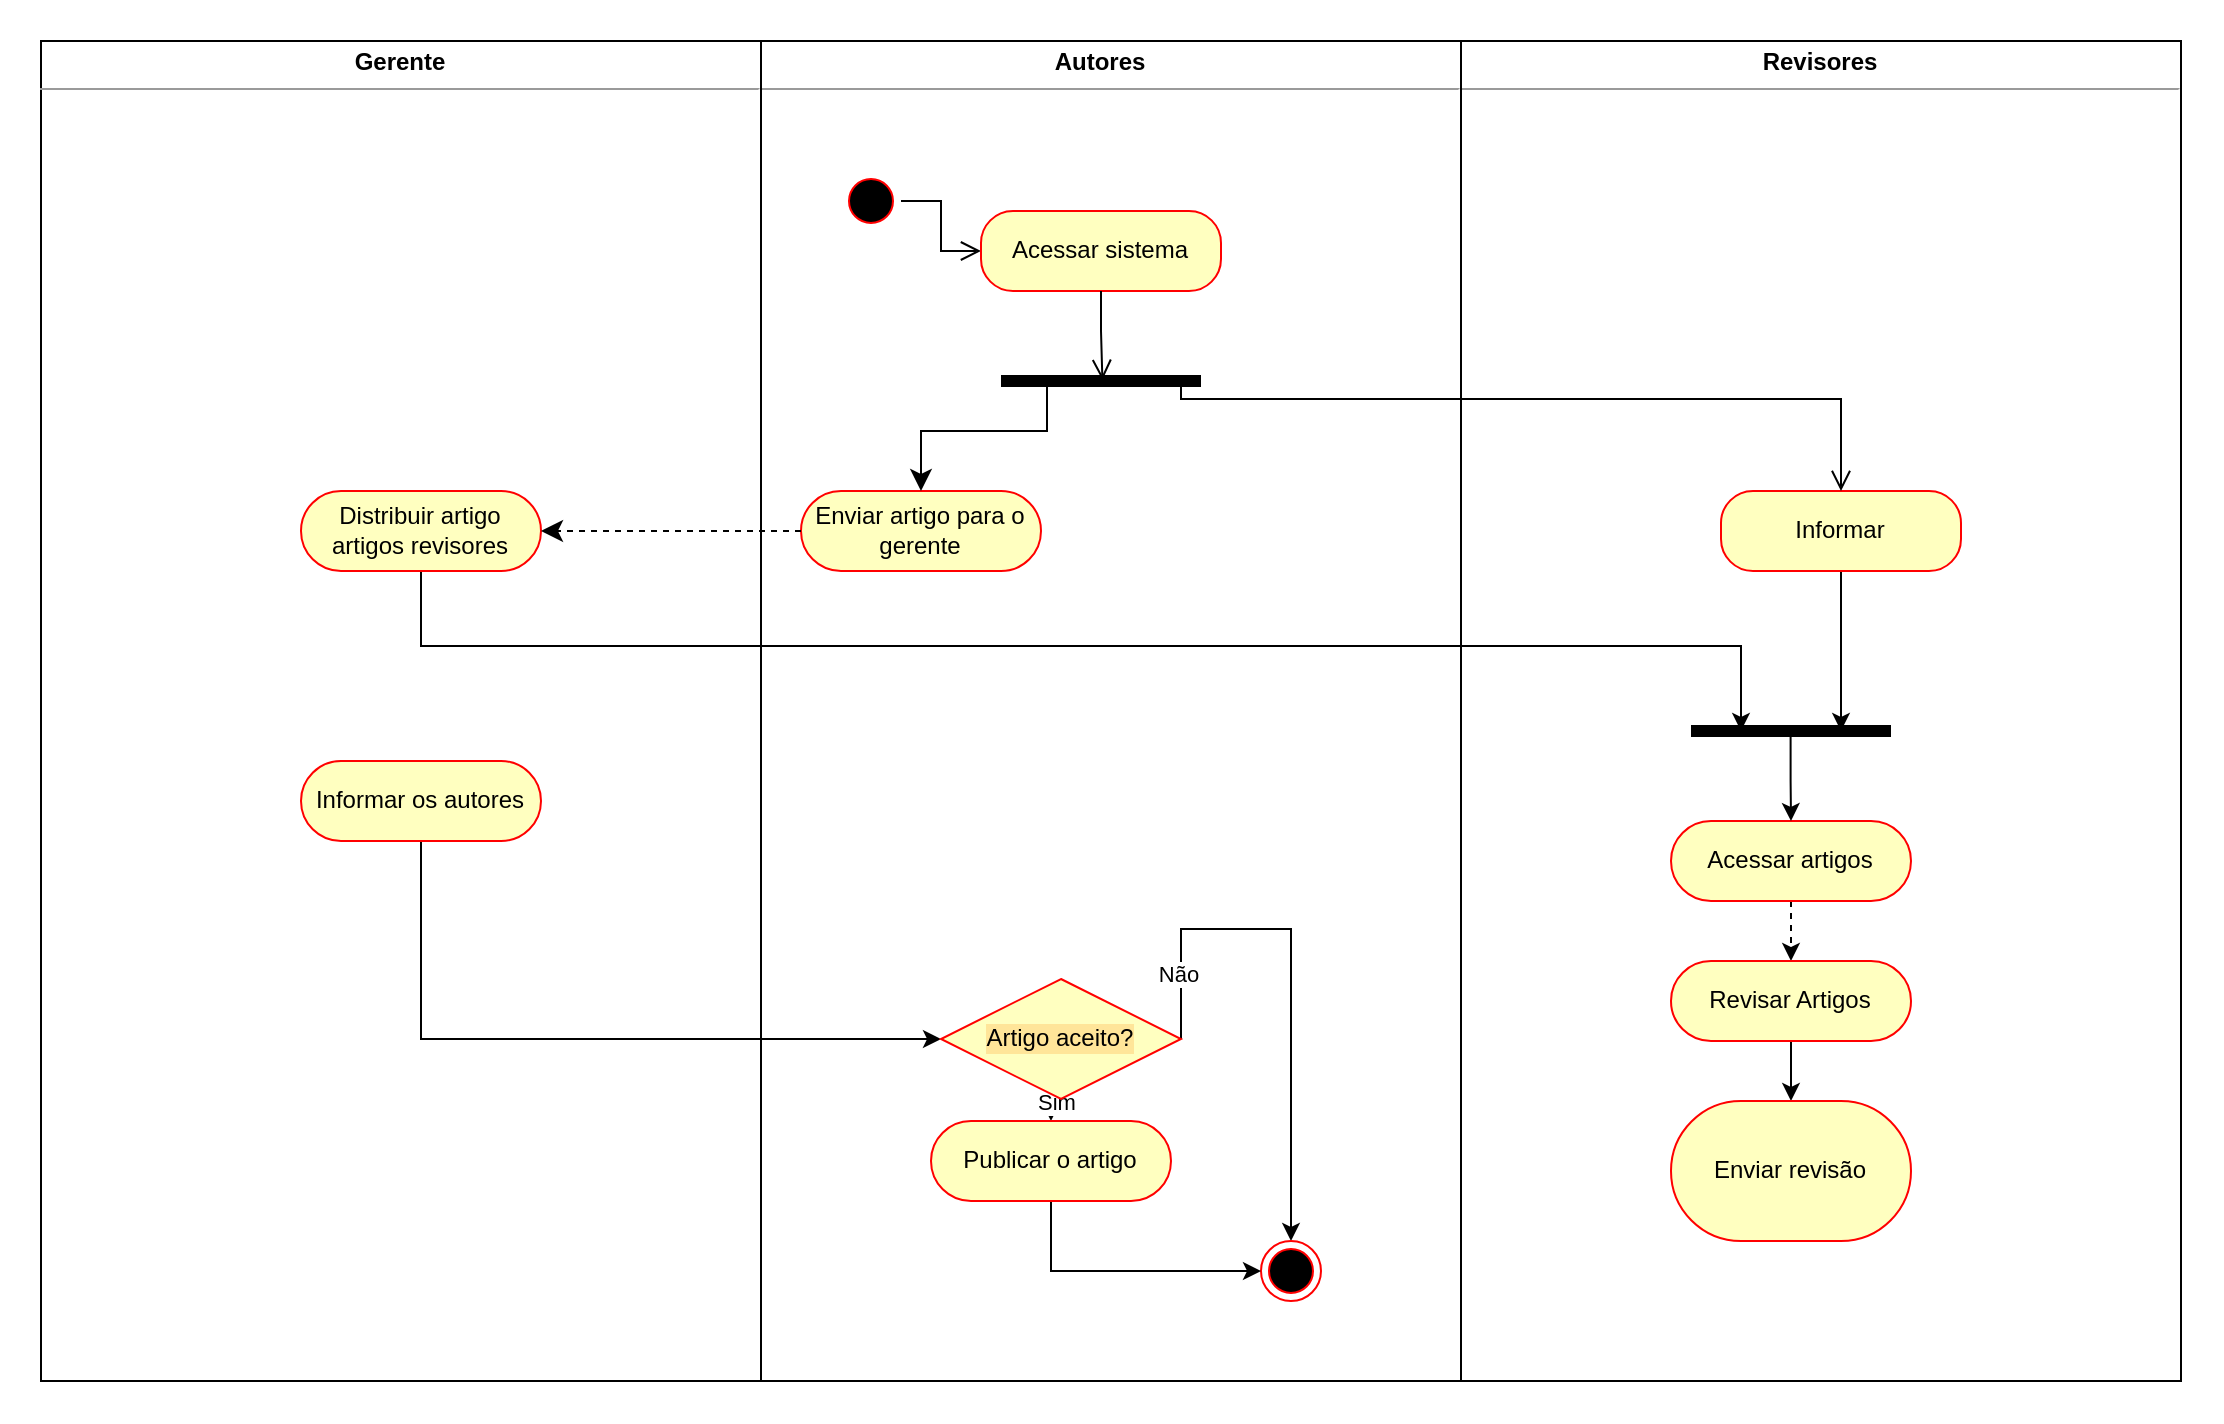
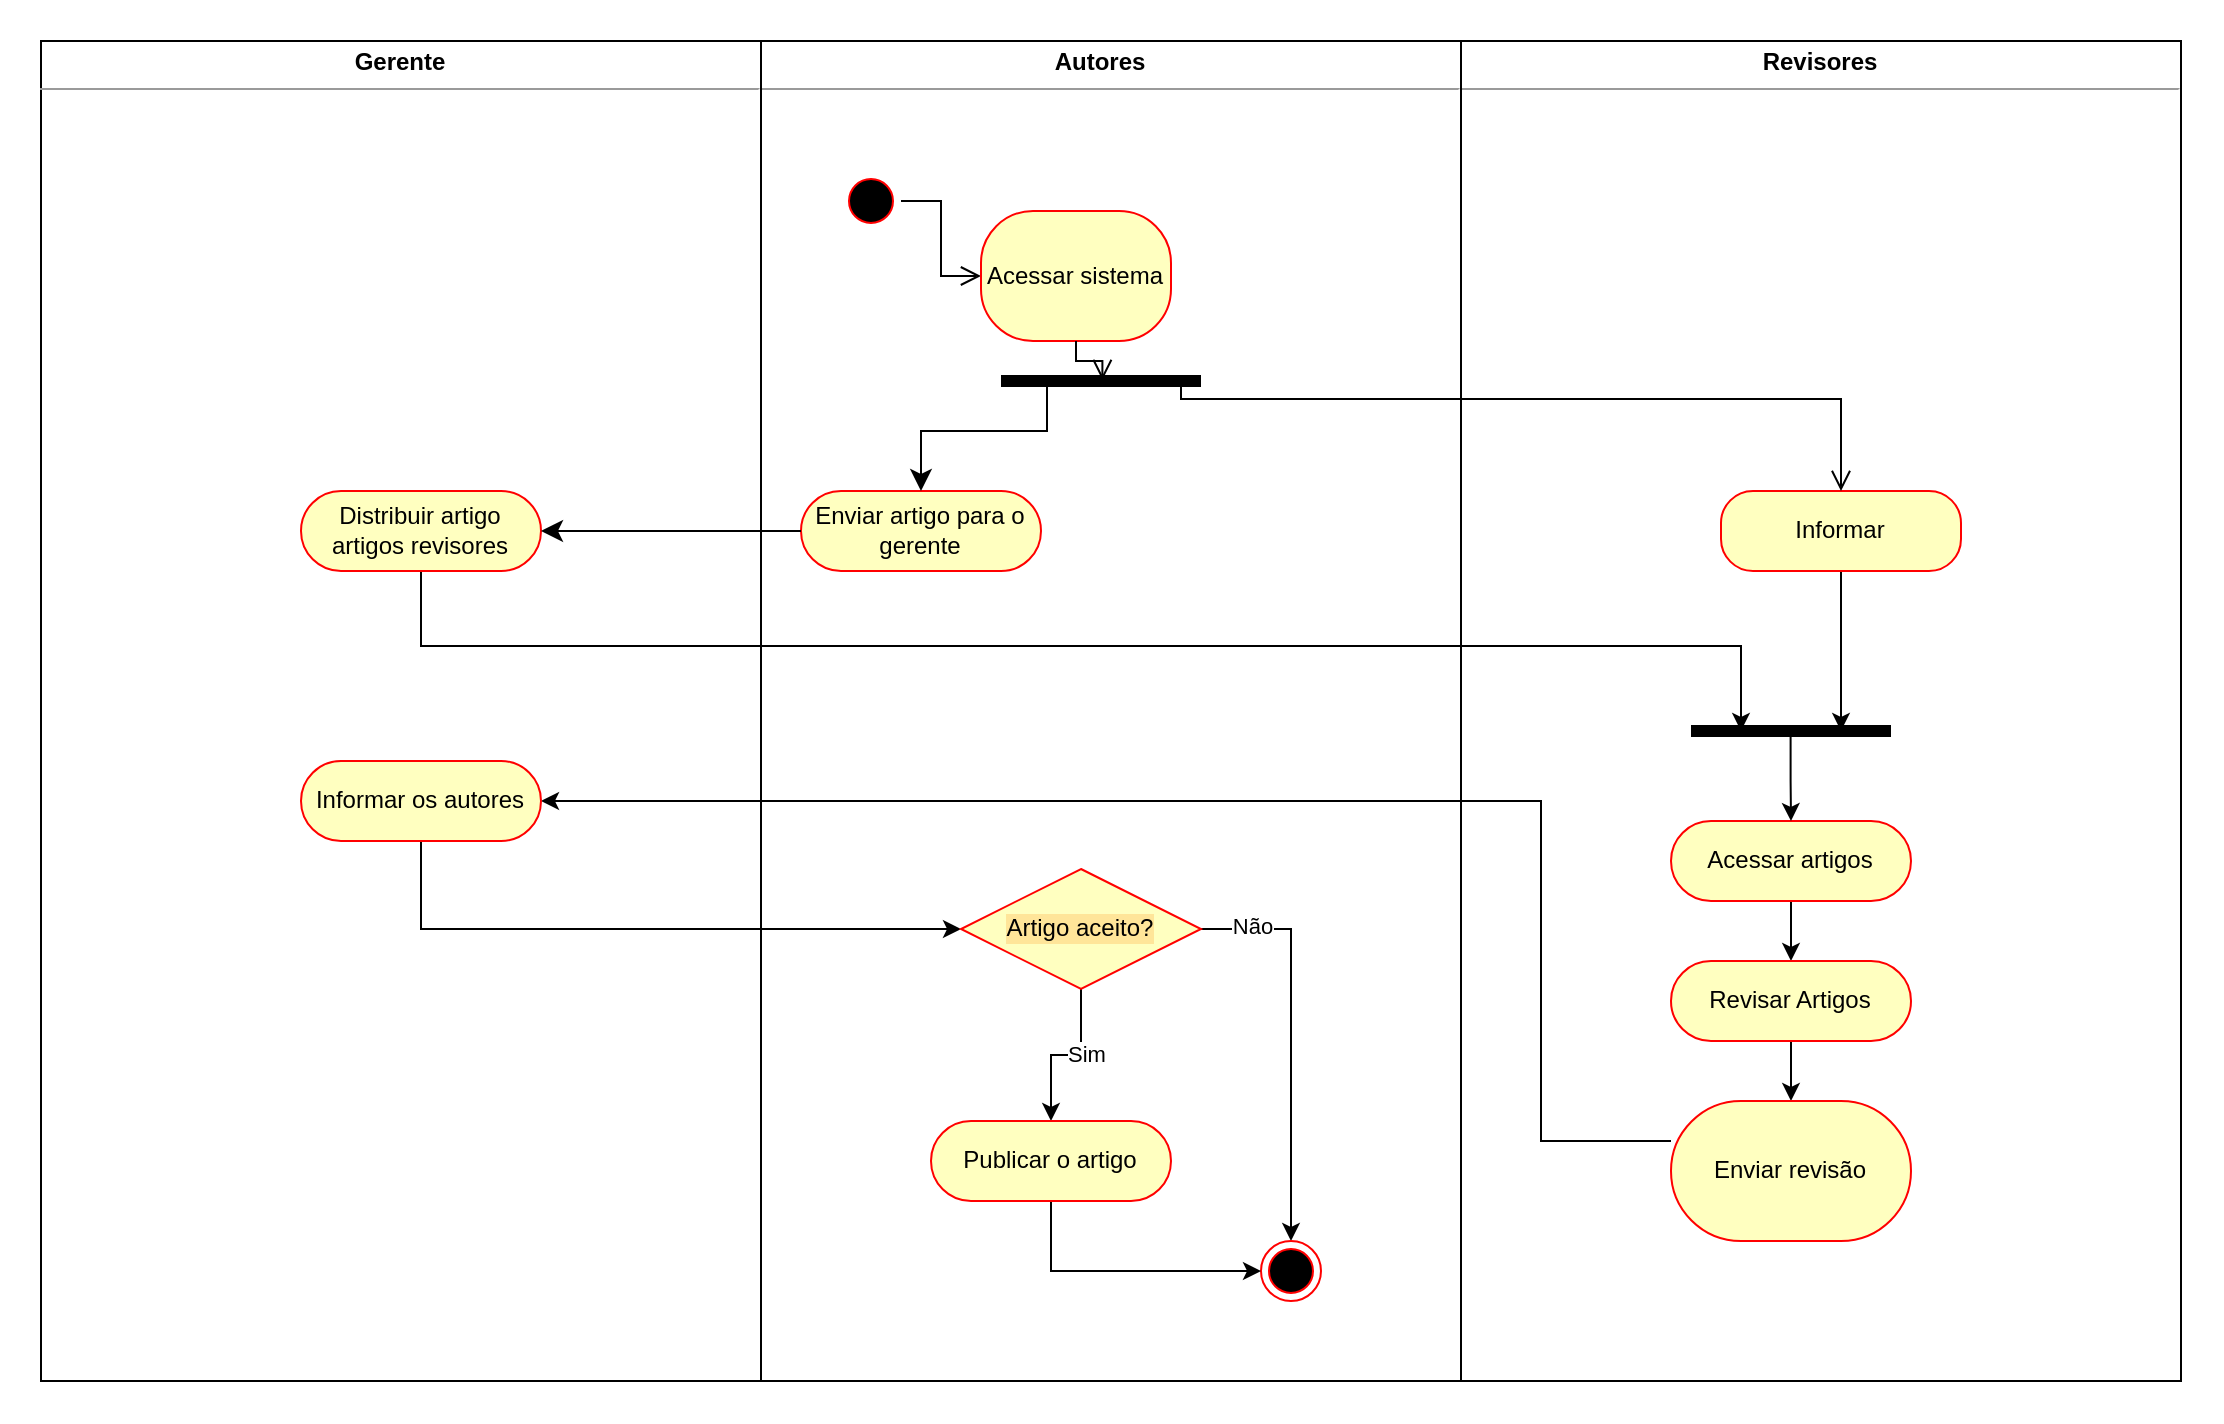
(1101, 251) -> (1076, 276)
(679, 531) -> (679, 531)
none -> (1283, 801)
(1791, 926) -> (1791, 926)
(1061, 1039) -> (1081, 929)
